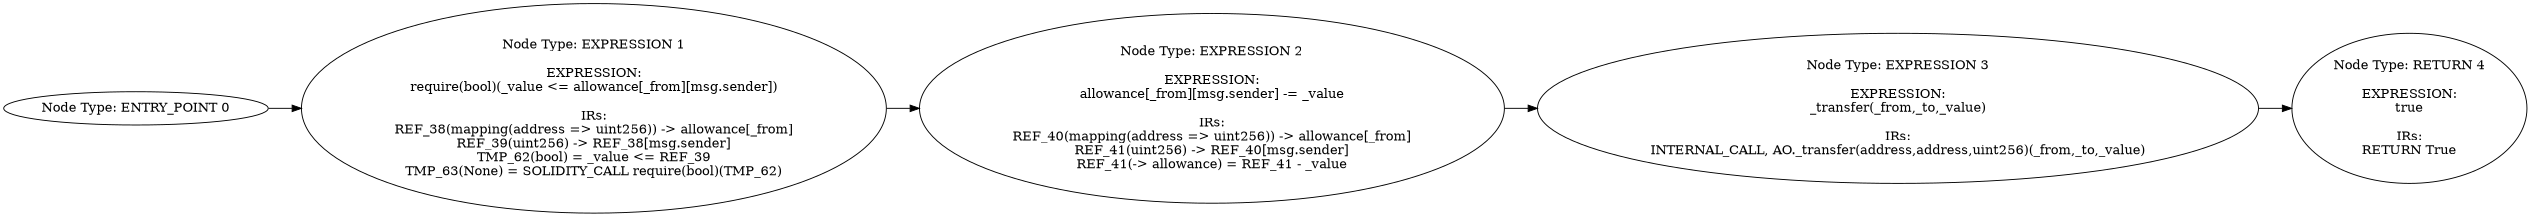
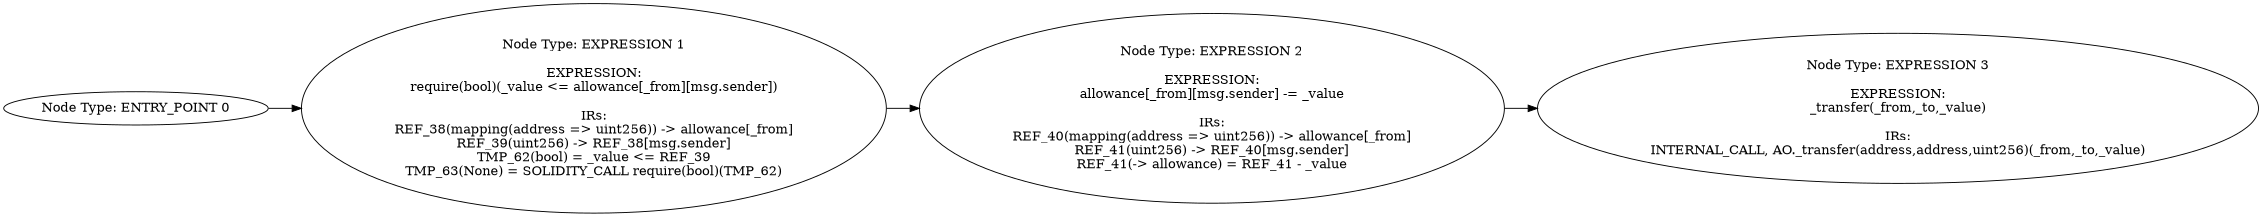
(2409, 108) -> none
